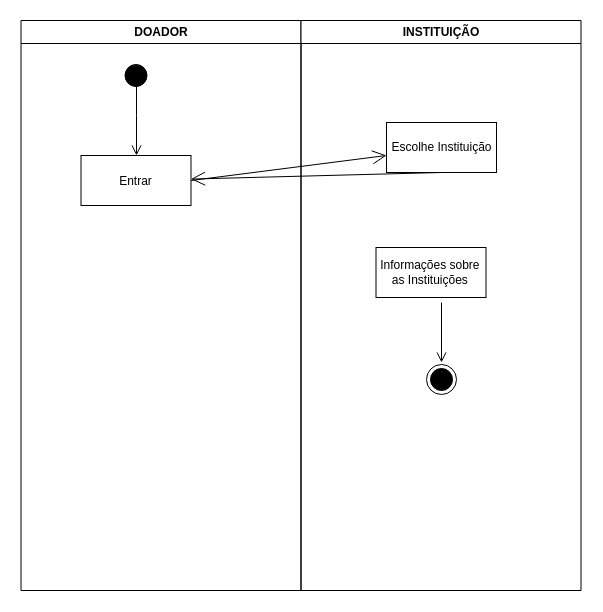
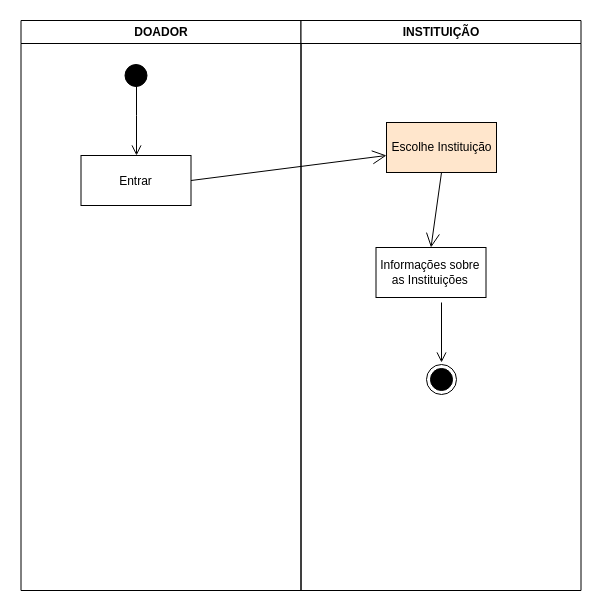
(442, 148) -> (442, 148)
(316, 176) -> (436, 208)
